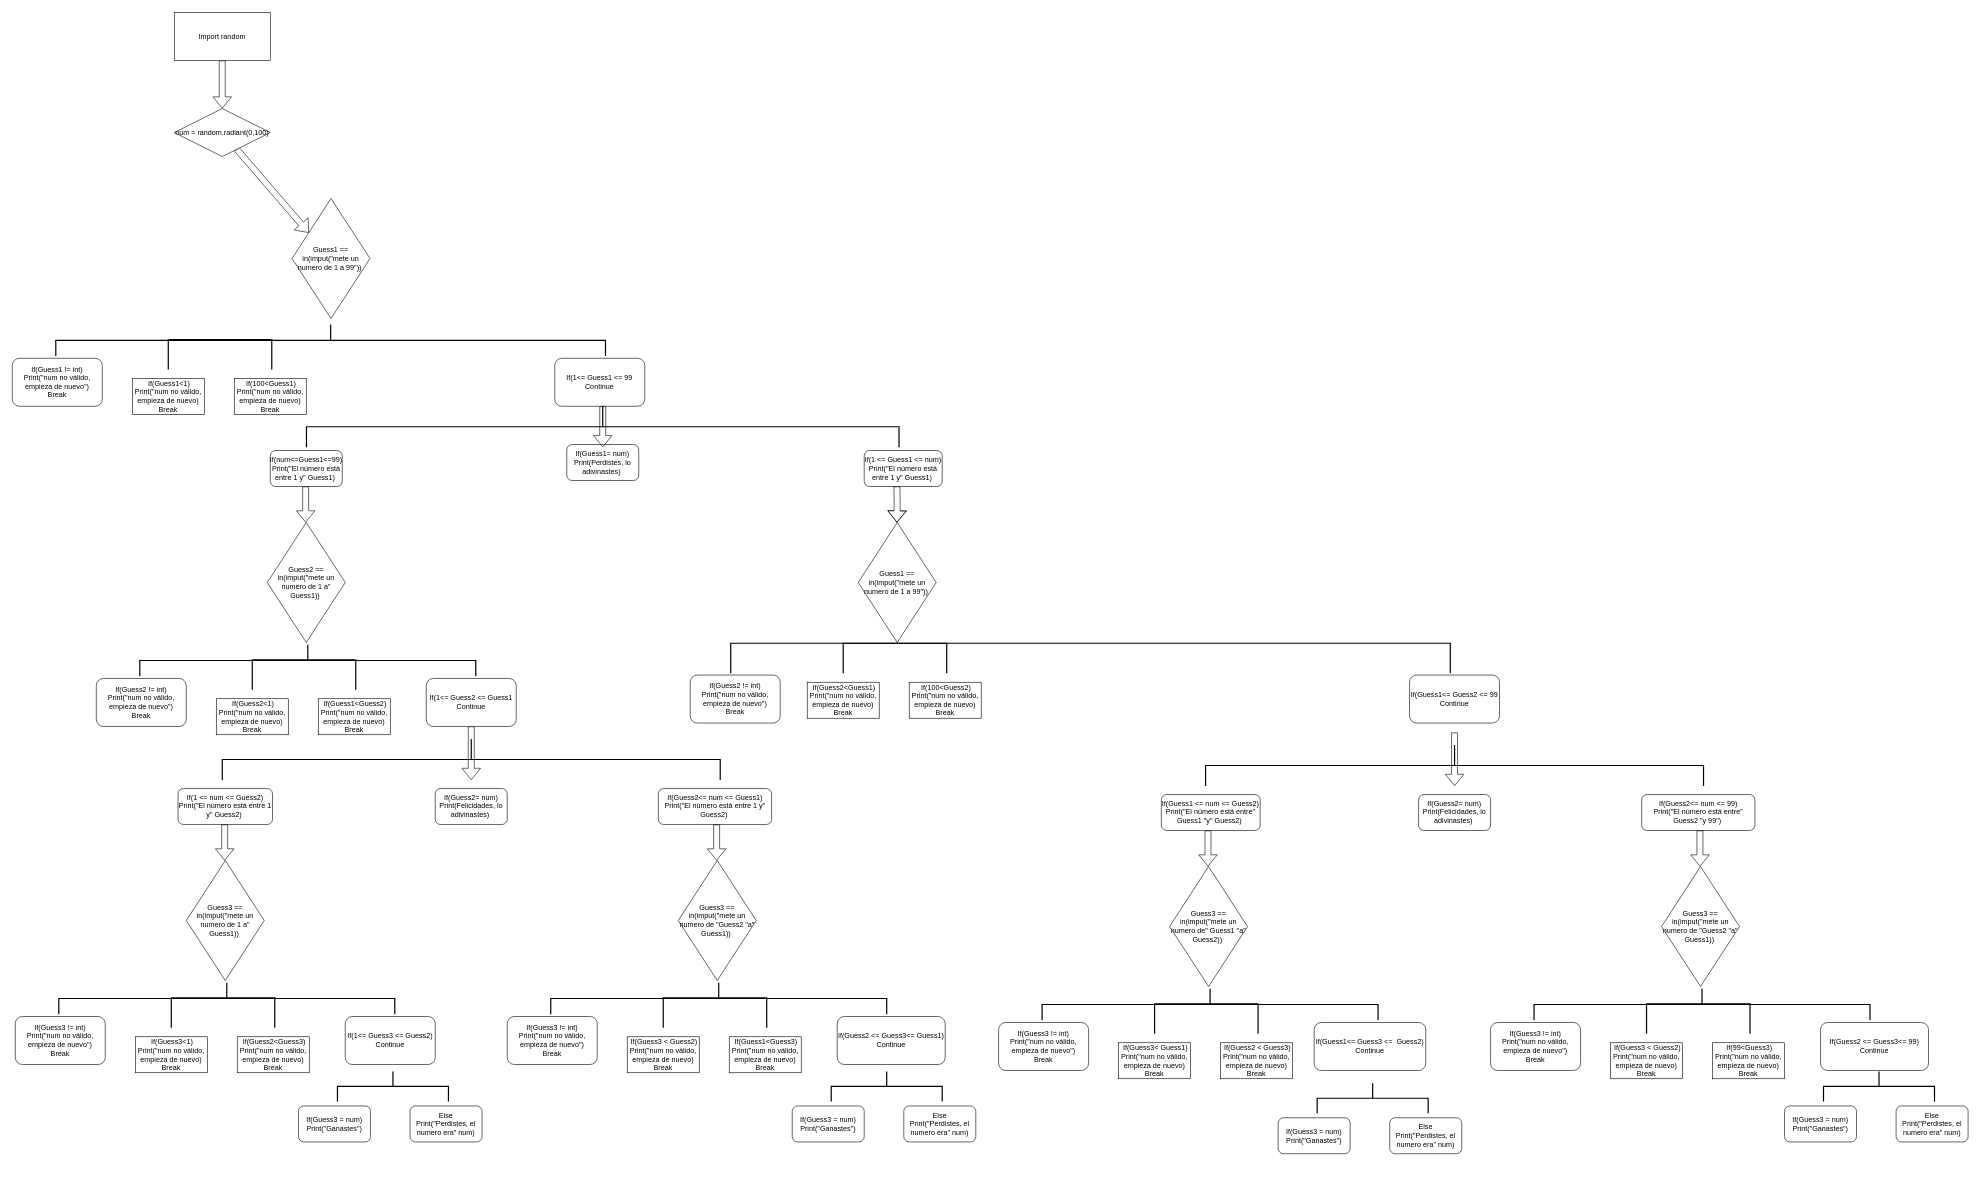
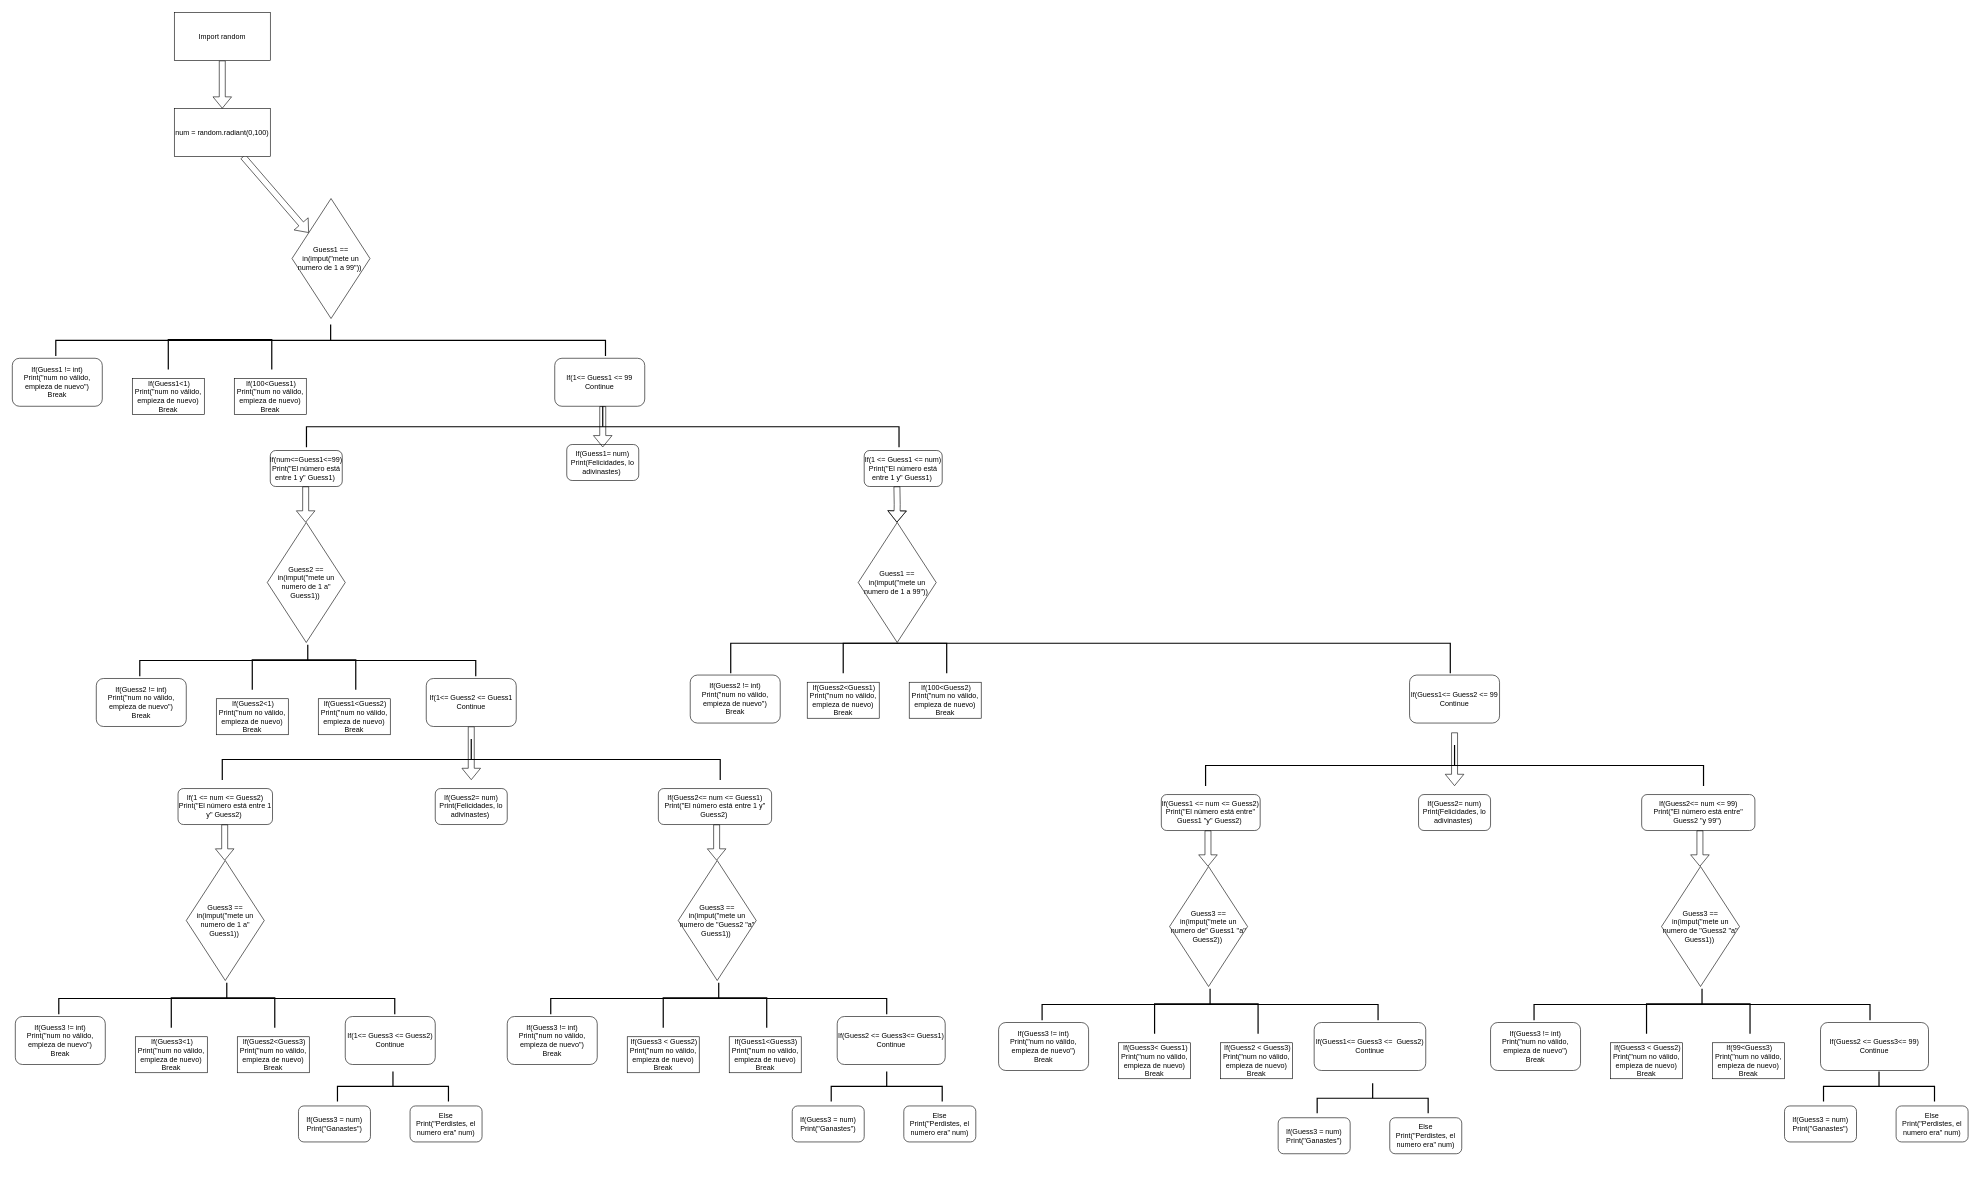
(222, 132) -> (222, 132)
(603, 462) -> (603, 462)
